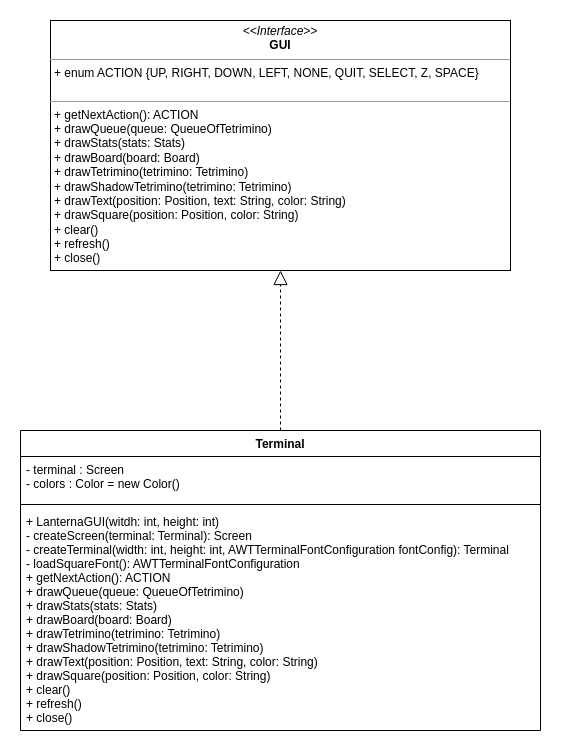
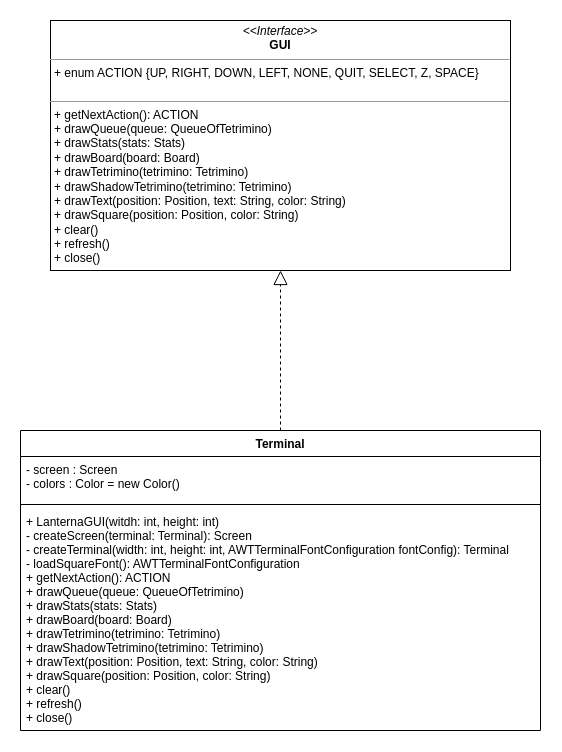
(80, 470) -> (77, 470)
